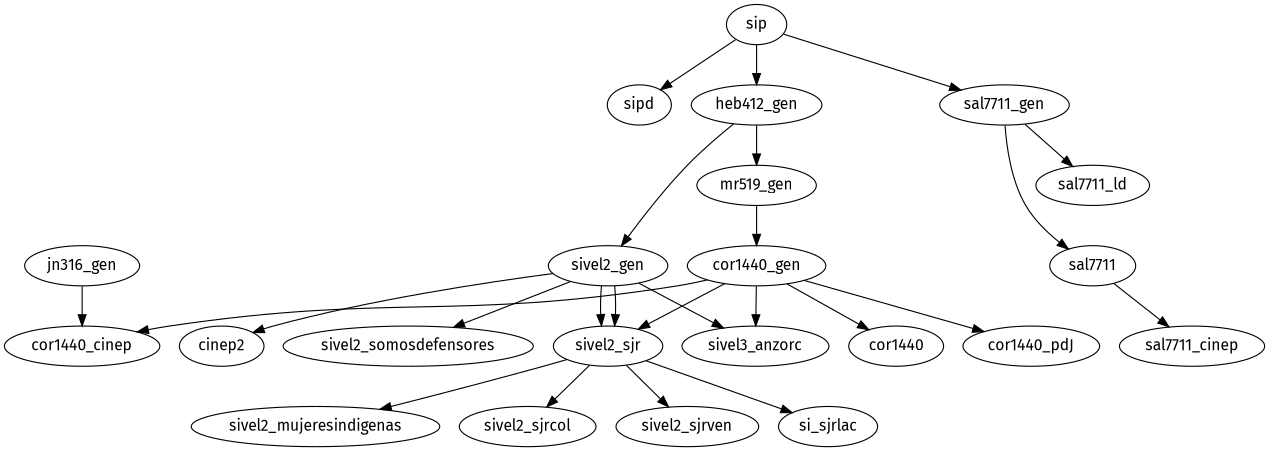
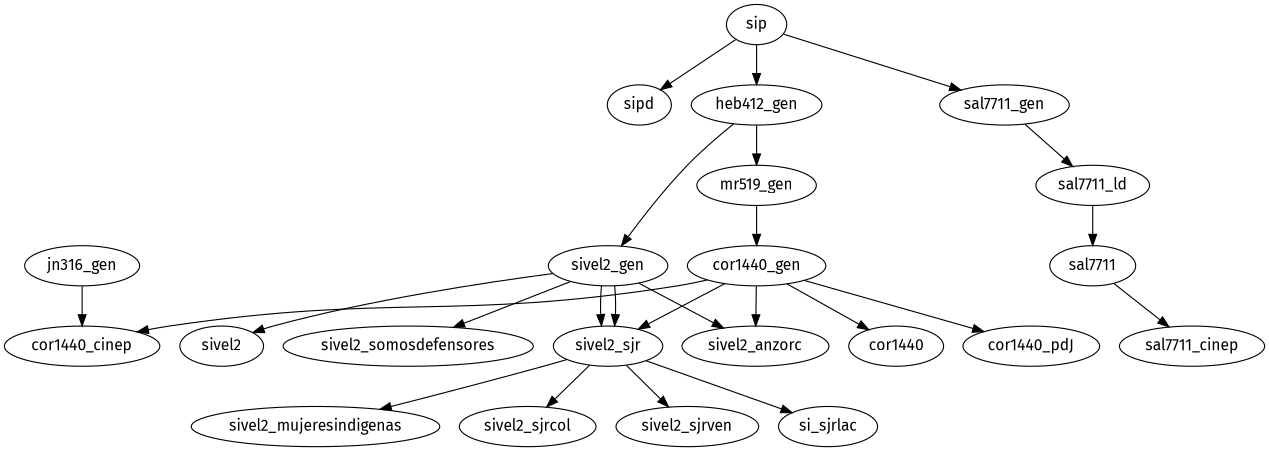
(1019, 190) -> (1093, 220)
(222, 346) -> (222, 346)
(755, 346) -> (755, 346)
